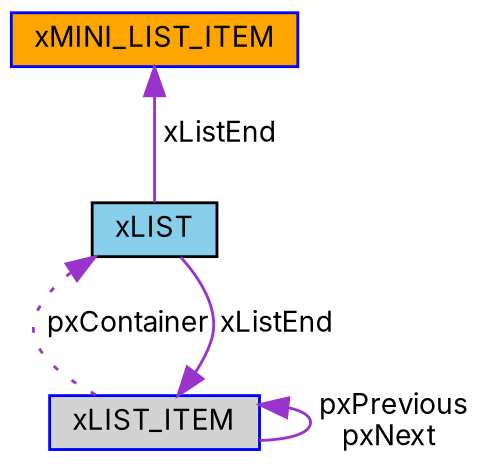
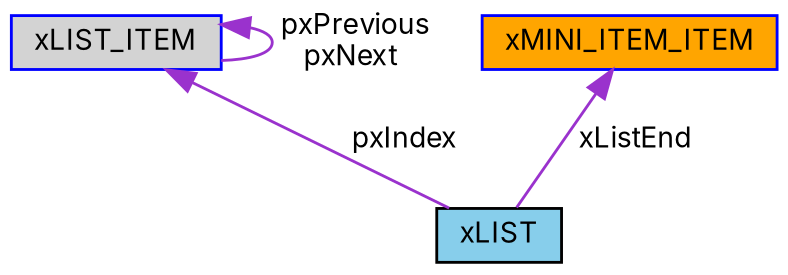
(155, 40) -> (630, 43)
(272, 325) -> (400, 140)
(36, 342) -> none
